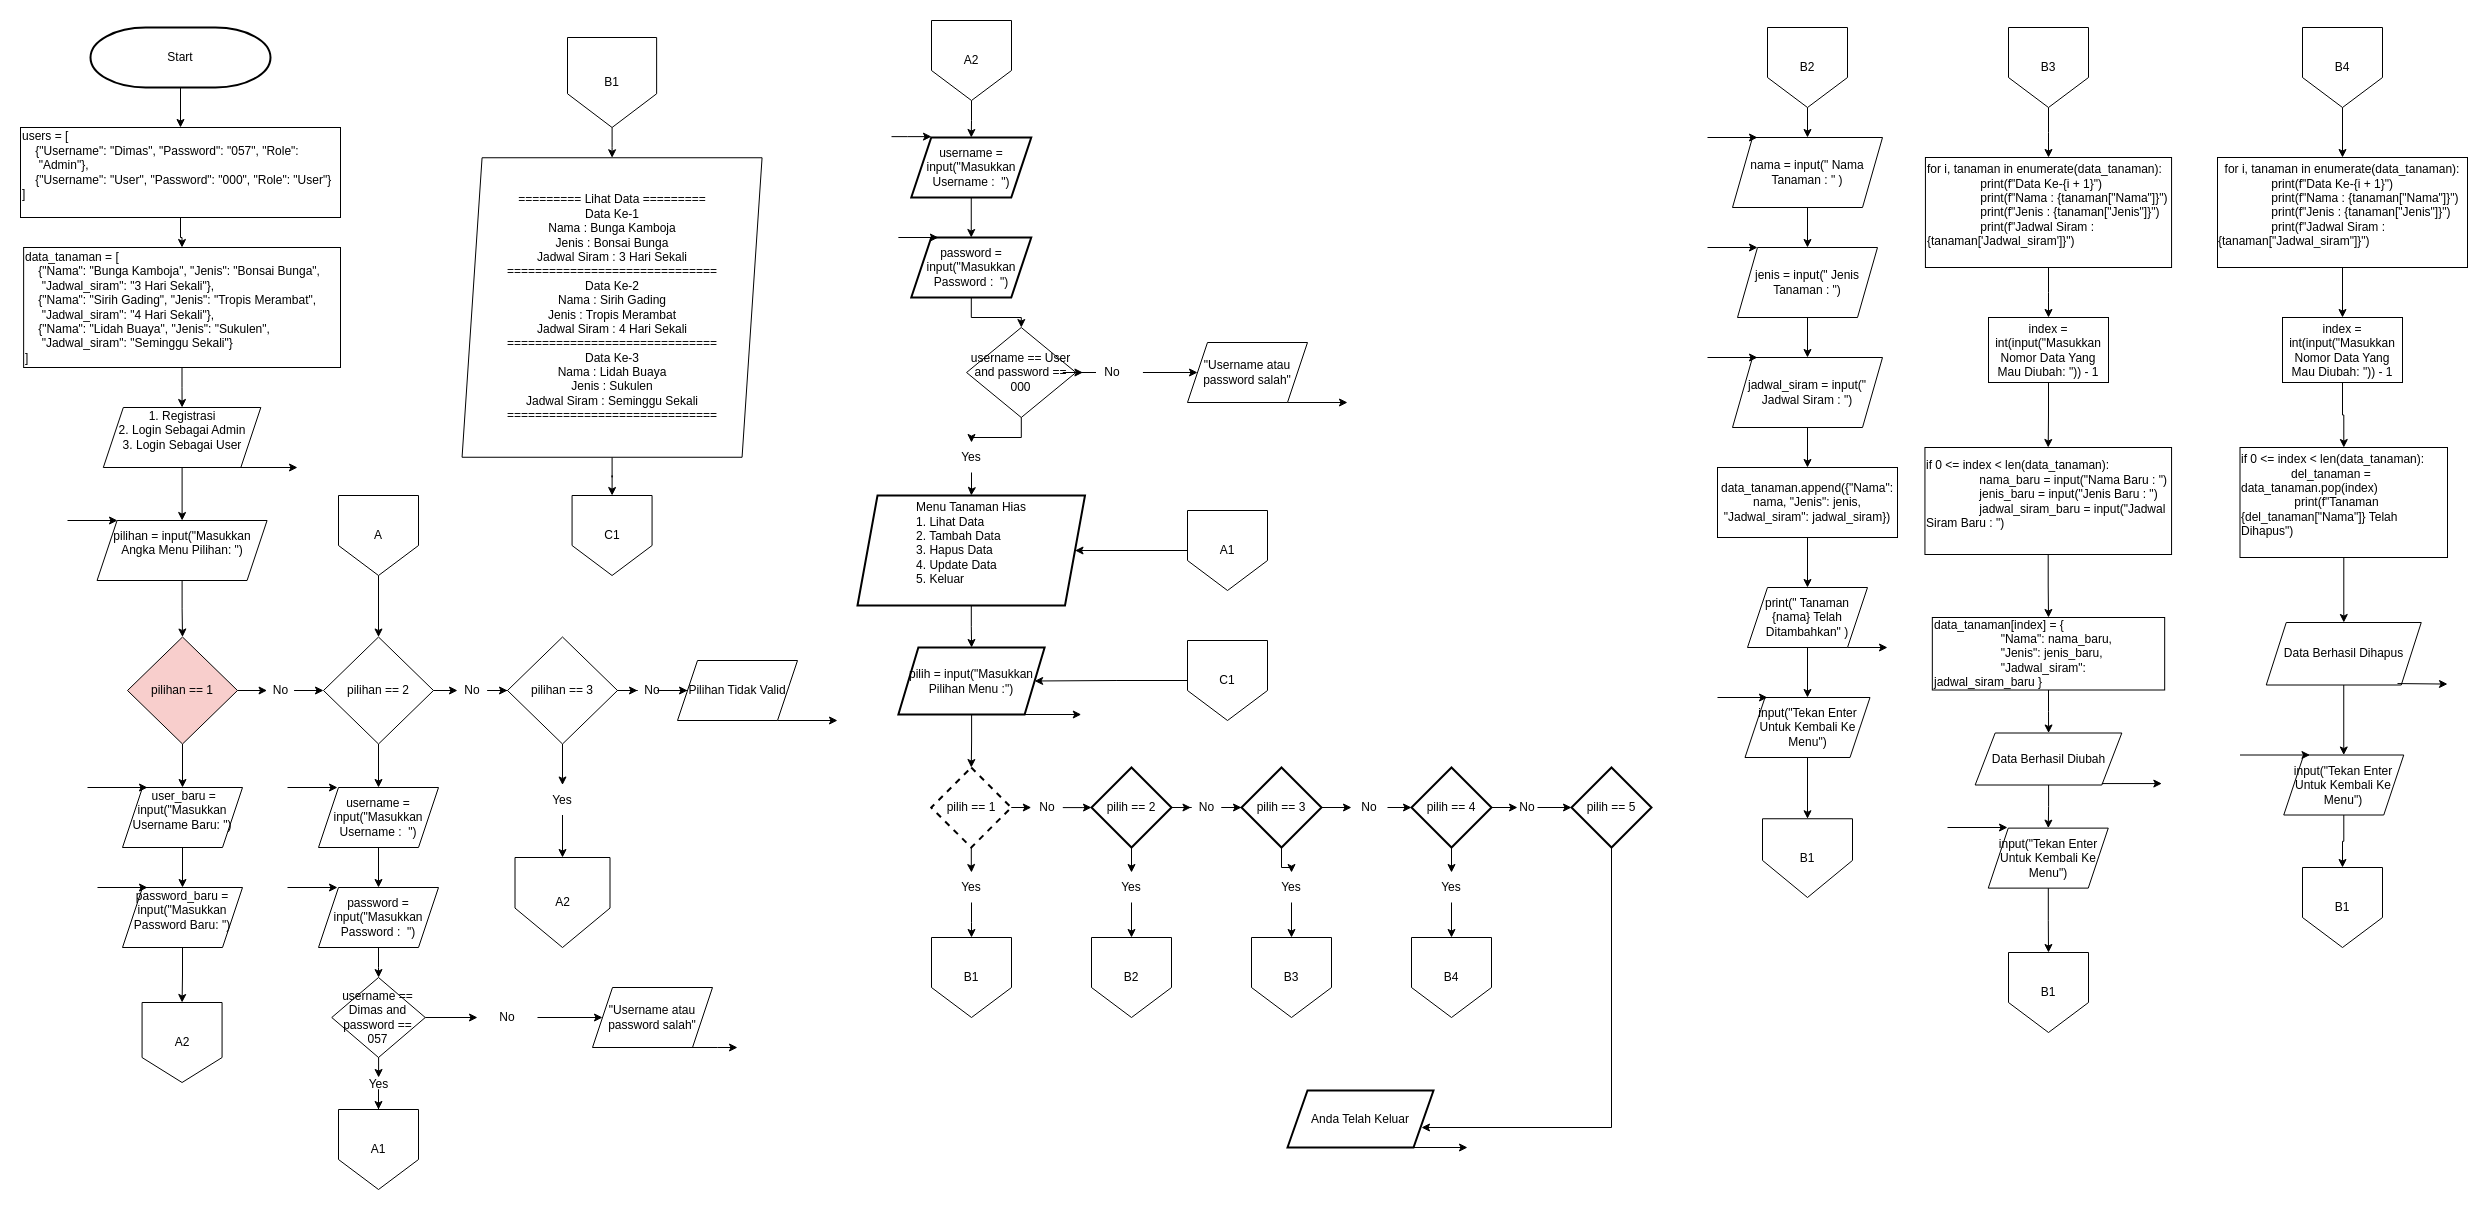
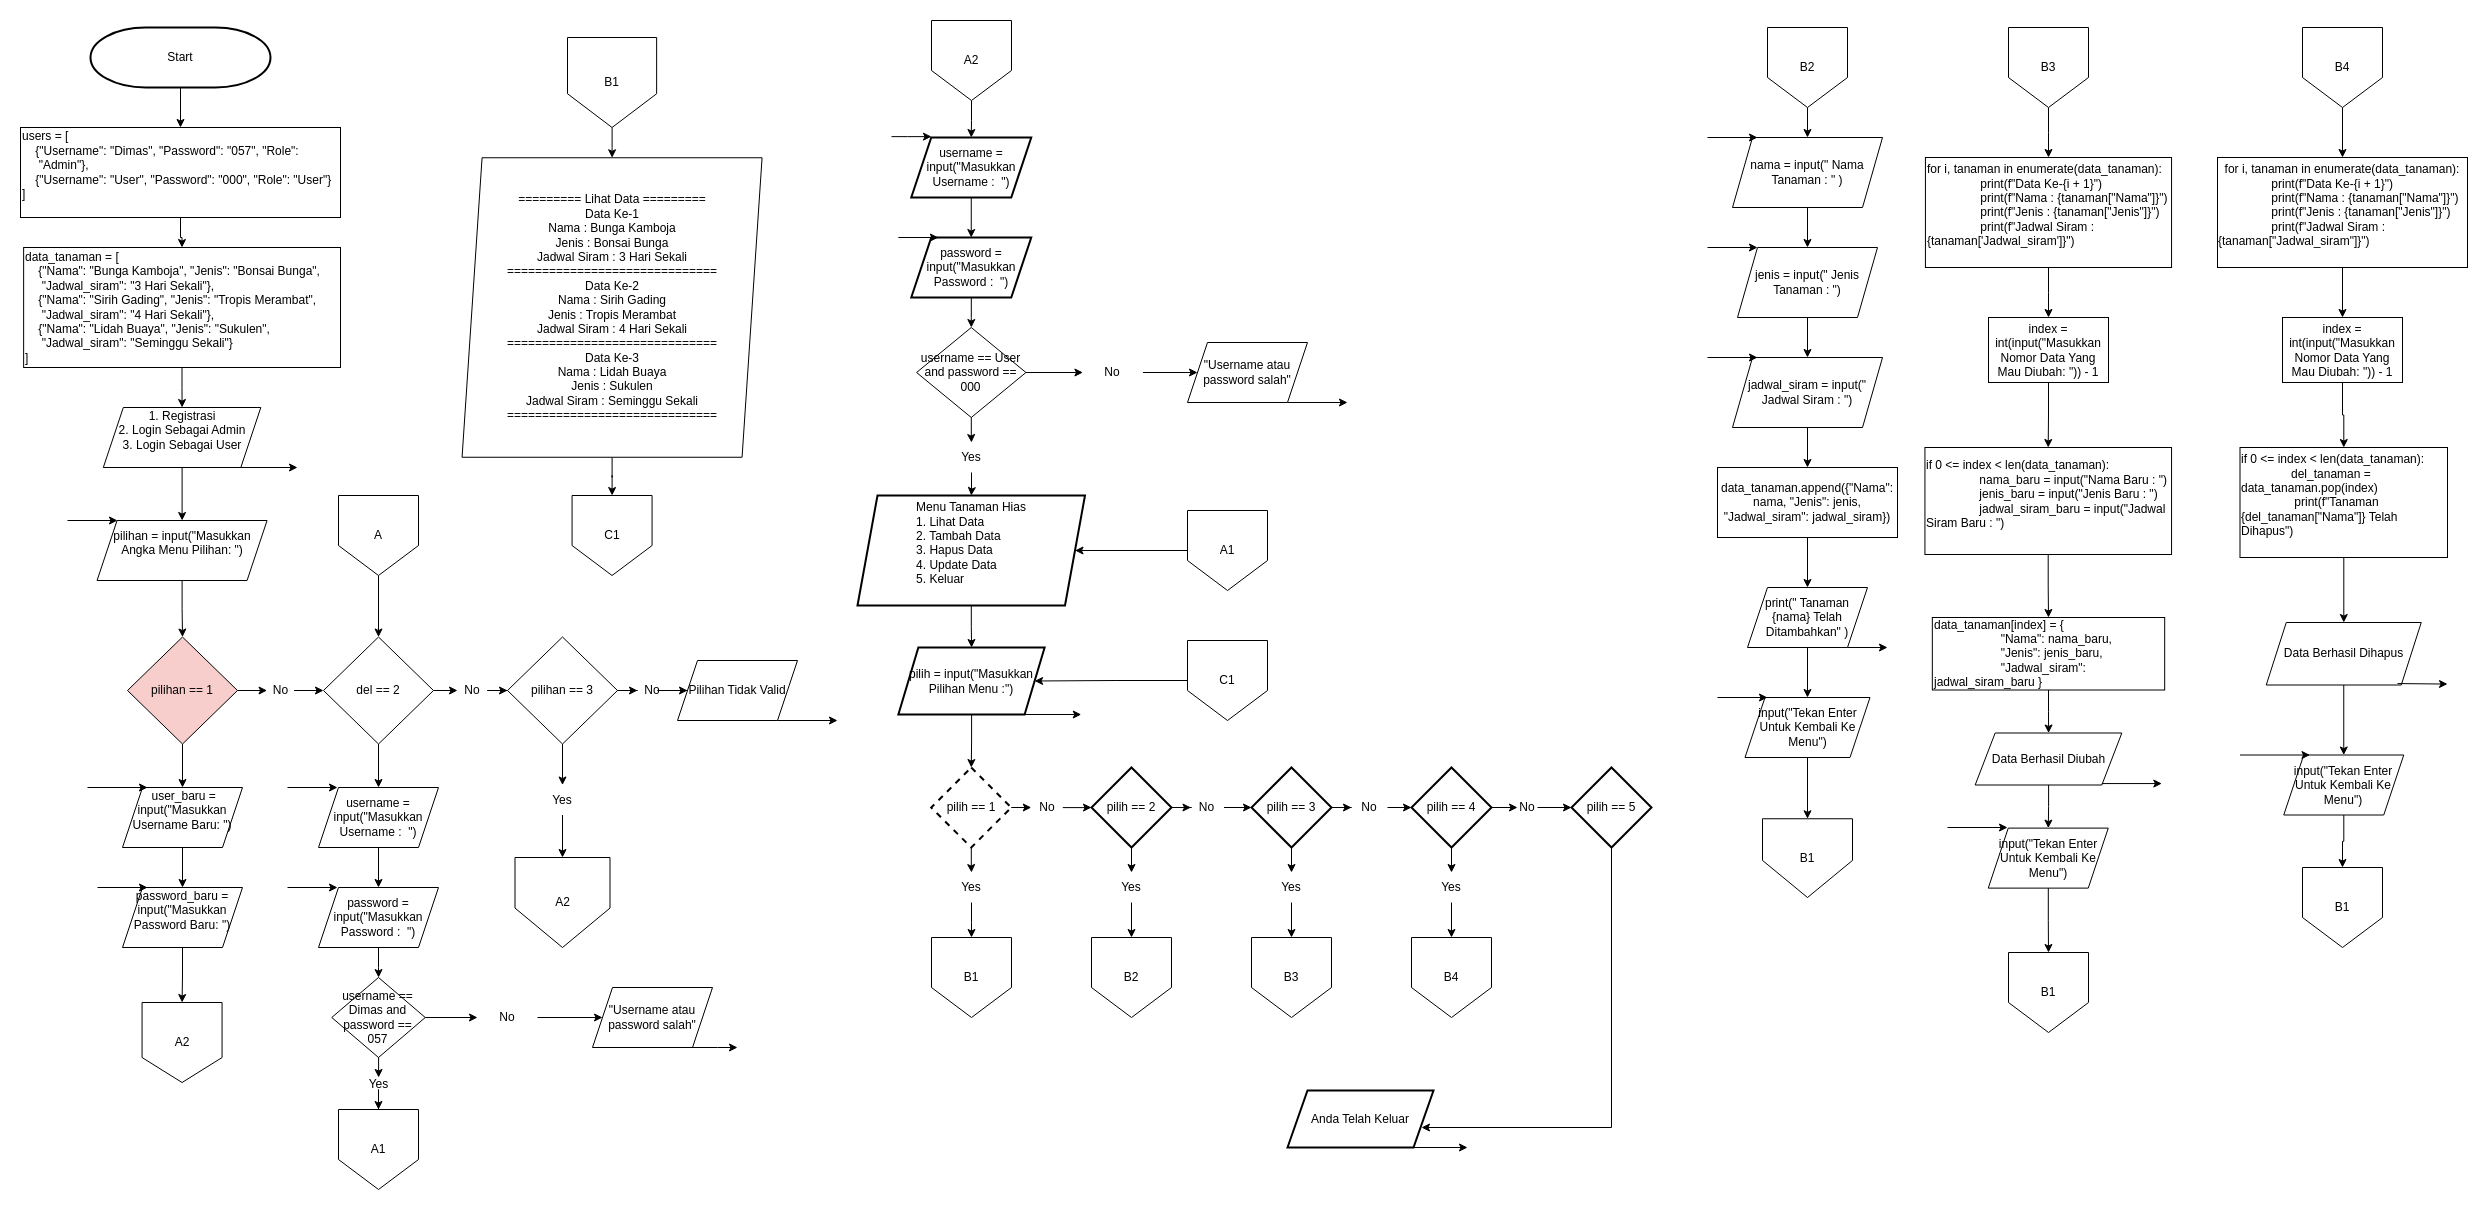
(1021, 373) -> (971, 373)
(379, 691) -> (379, 691)
(1282, 808) -> (1292, 808)
